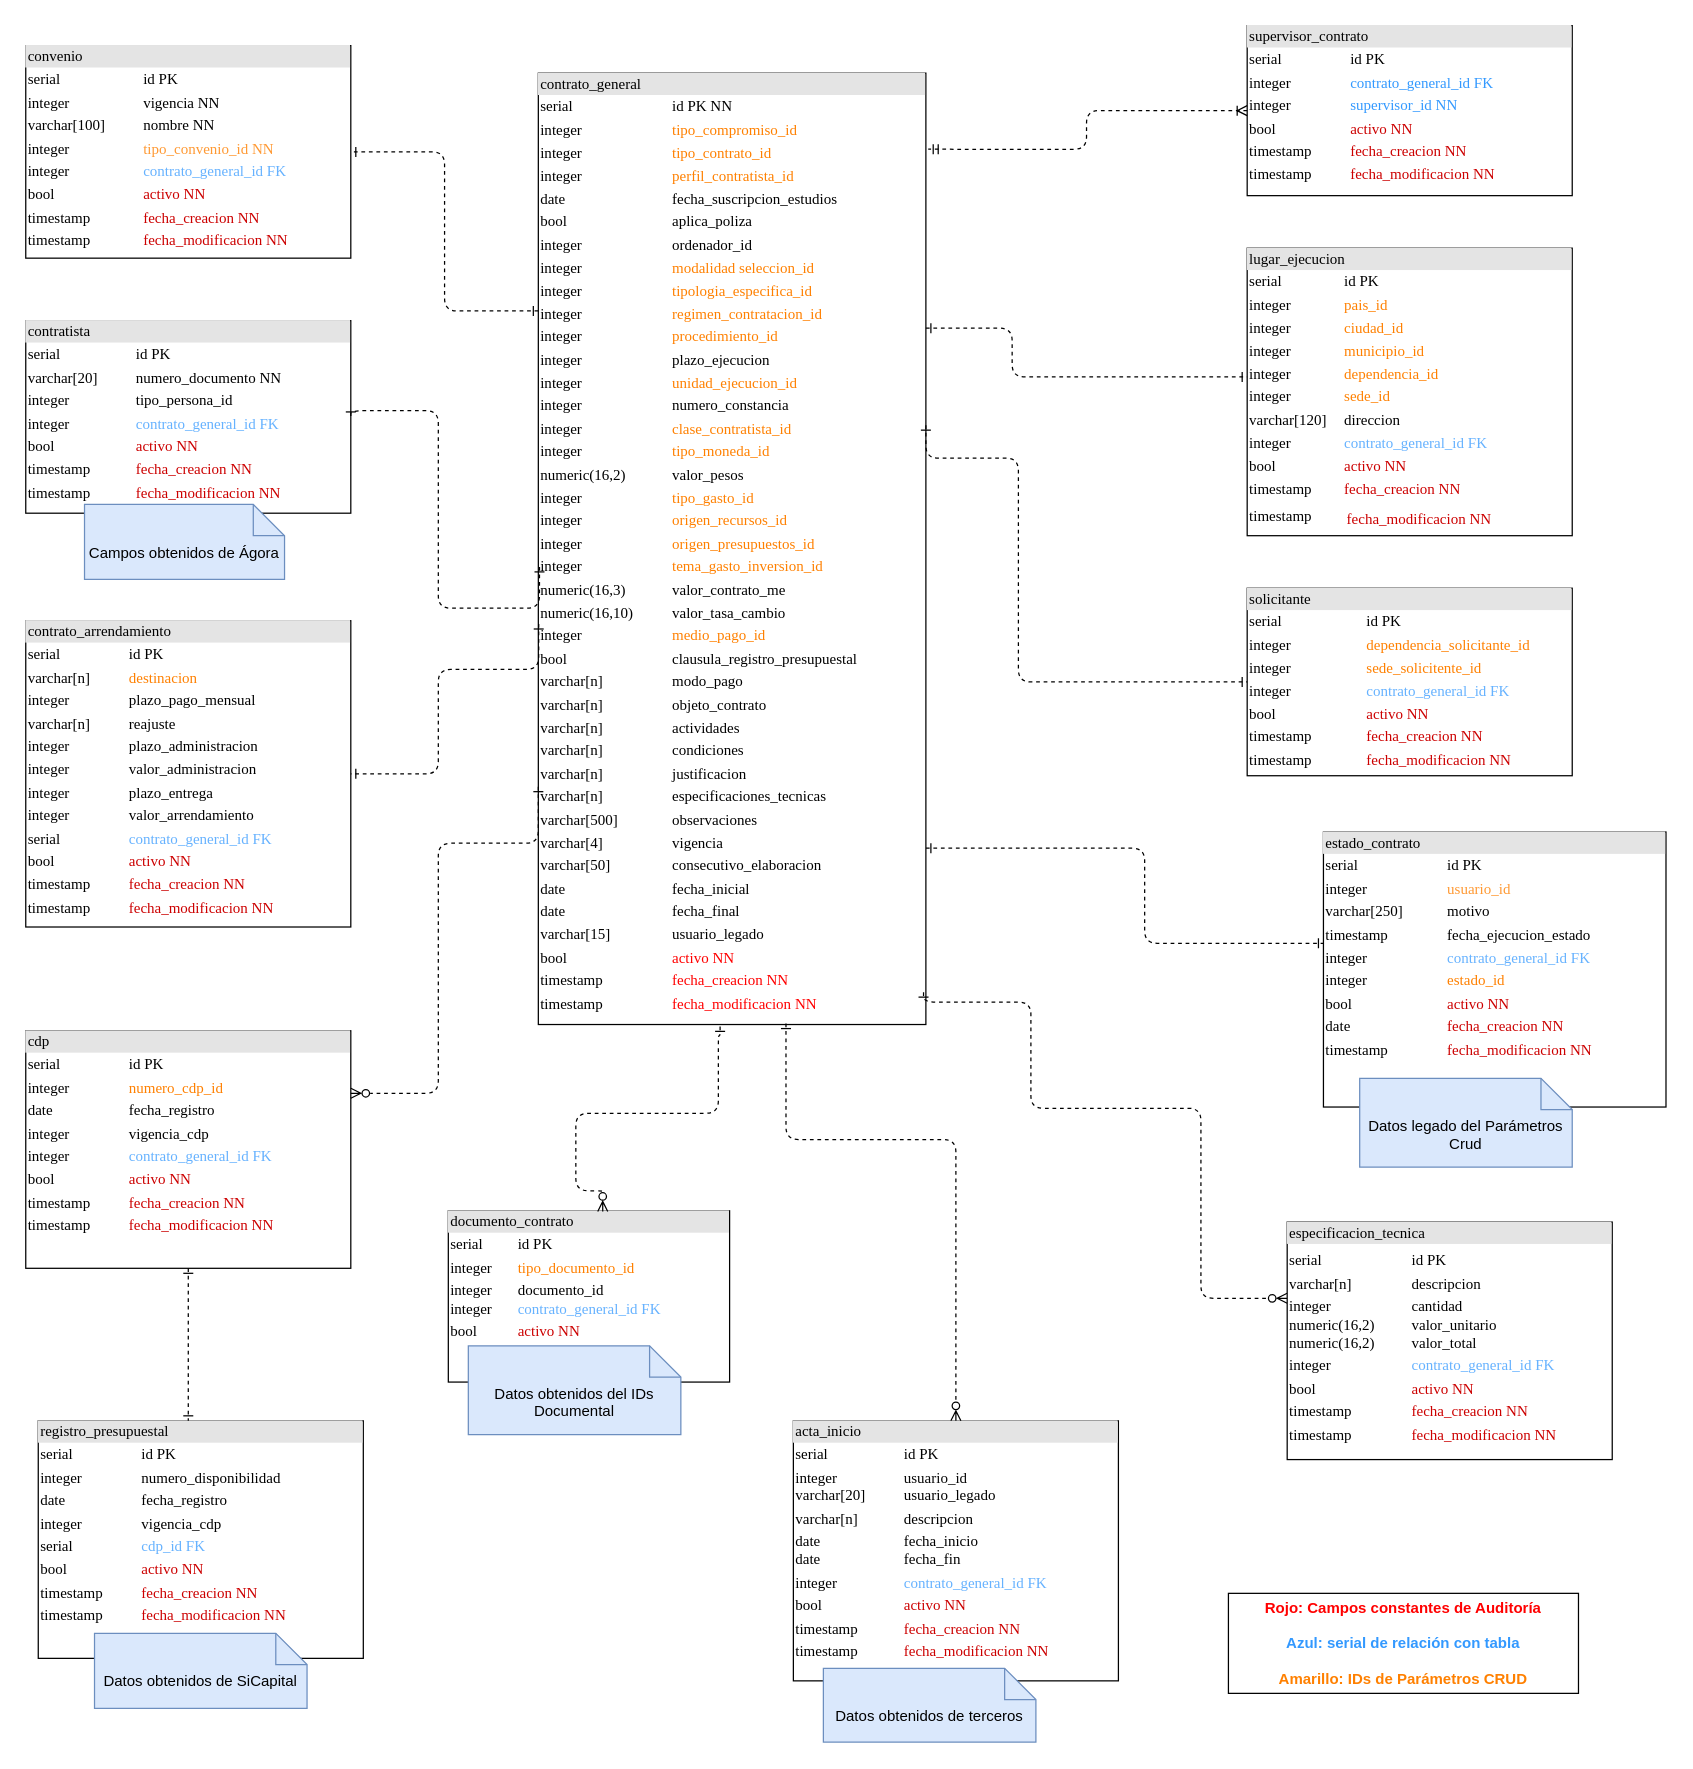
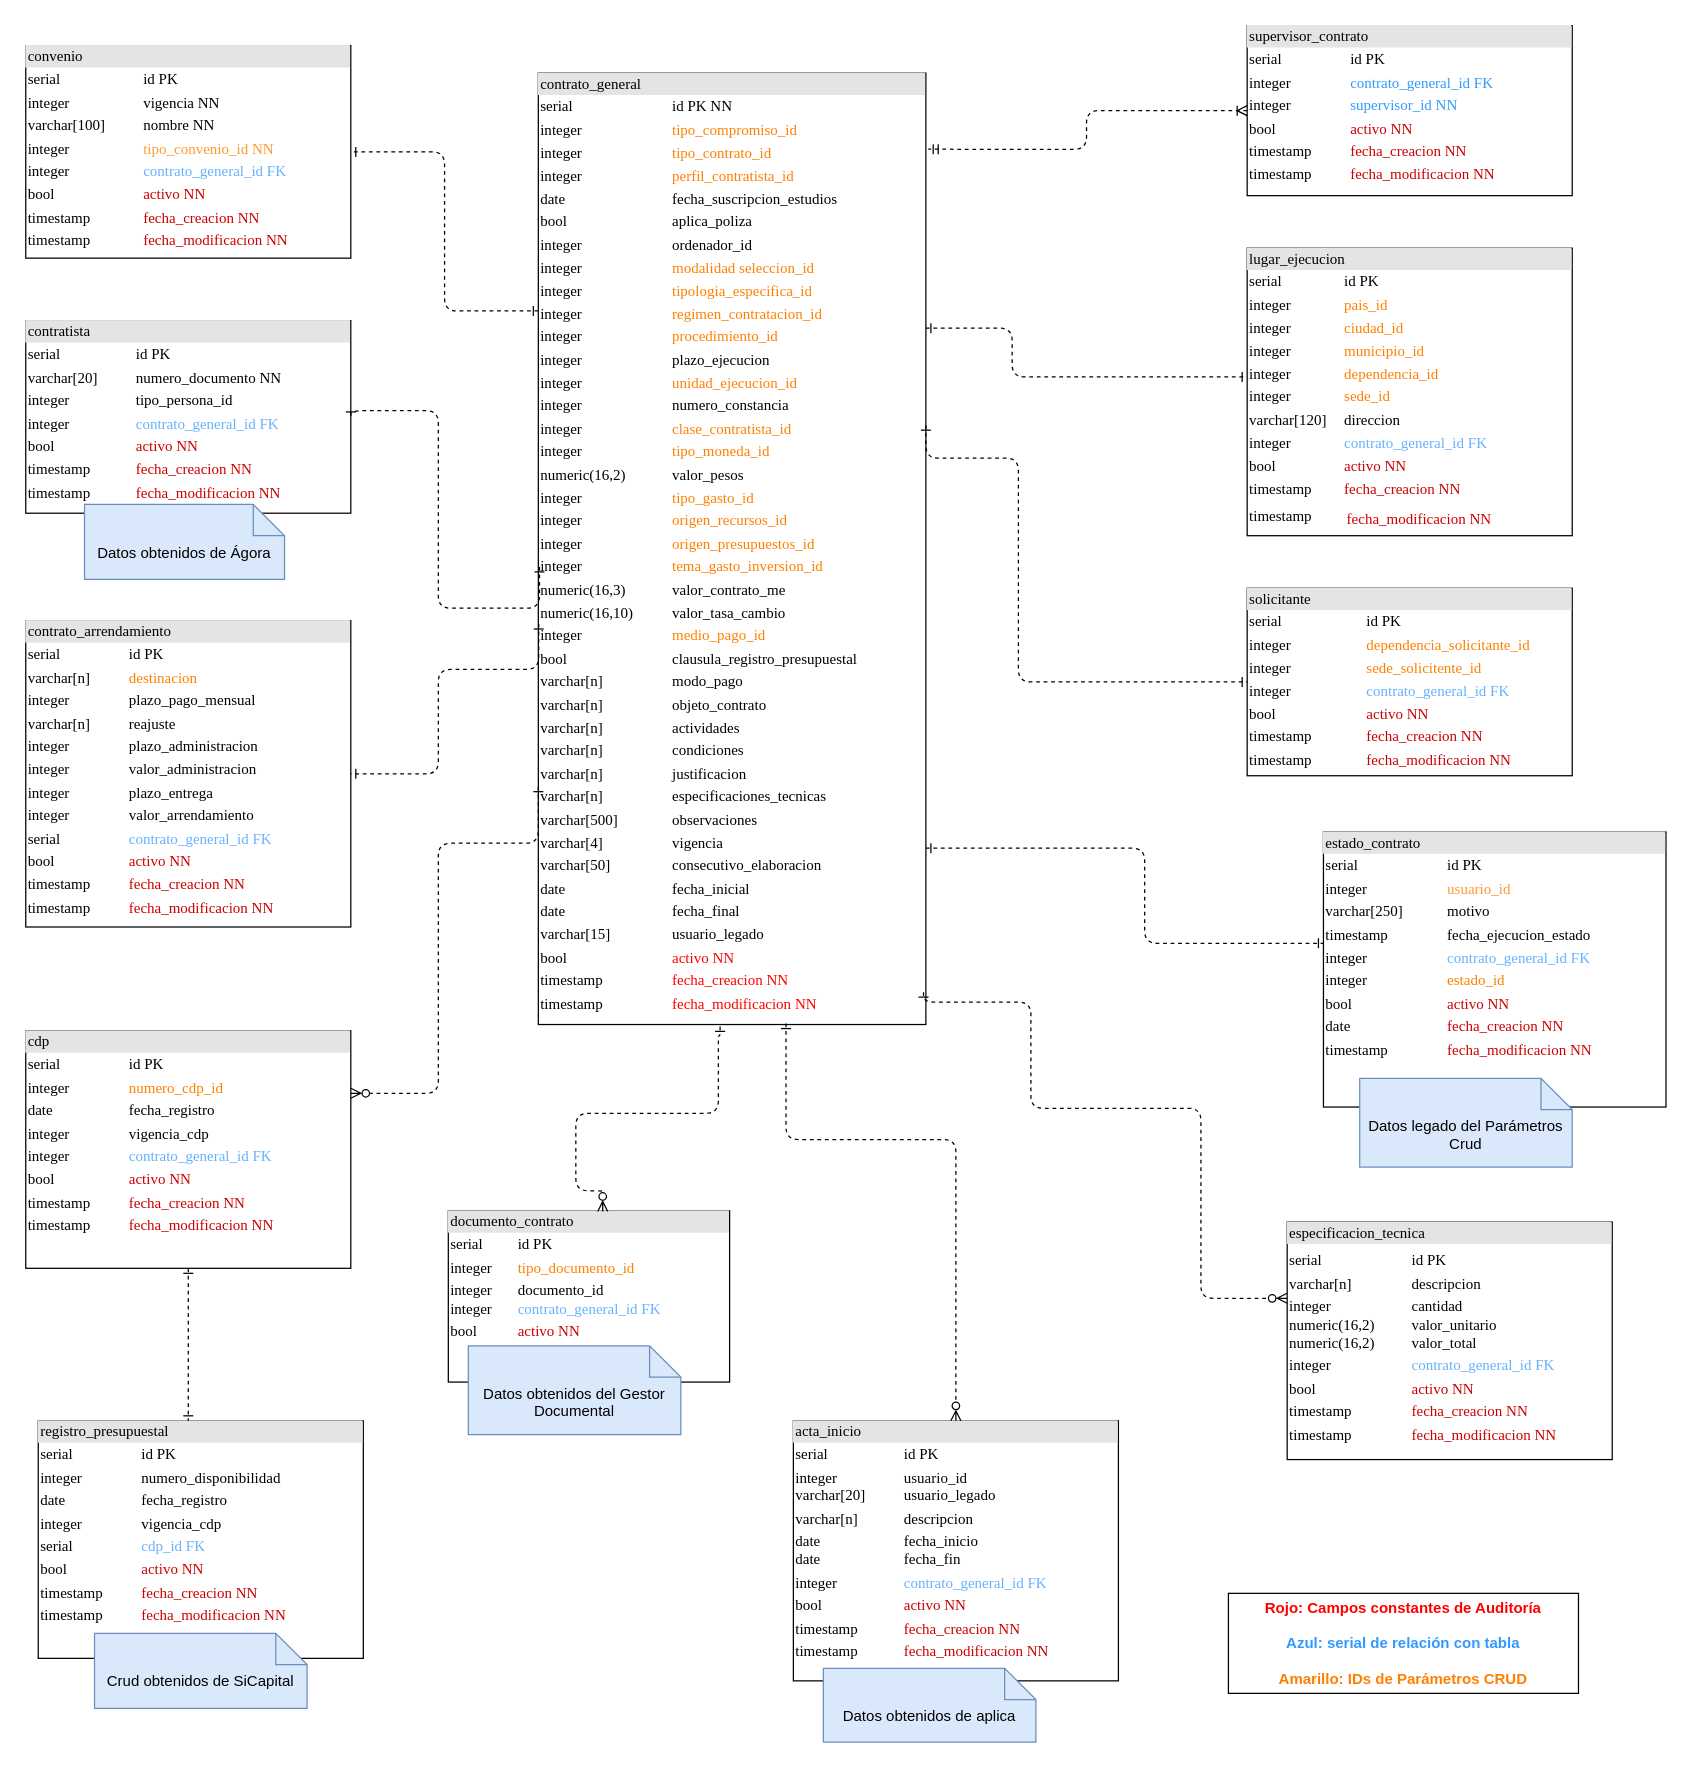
(184, 553) -> (184, 553)
(574, 1404) -> (574, 1404)
(201, 1682) -> (201, 1682)
(929, 1726) -> (929, 1717)
